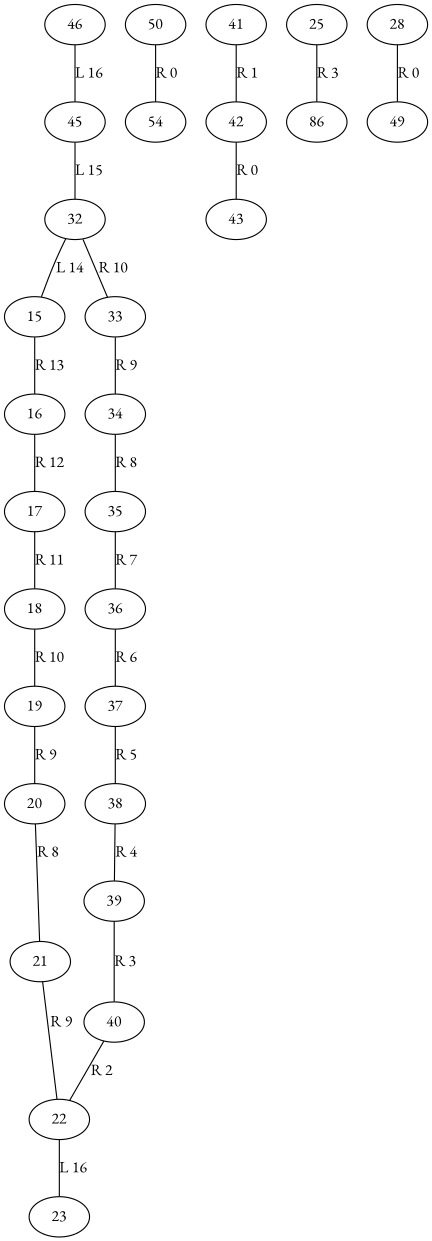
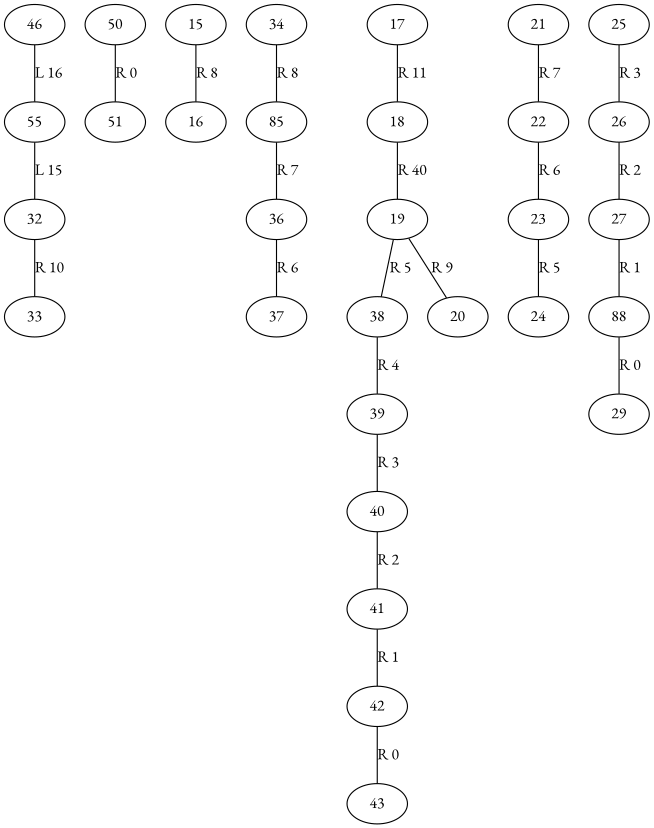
(397, 25) -> (619, 317)
(75, 122) -> (35, 122)
(156, 122) -> (115, 122)
(317, 122) -> (619, 122)
(397, 122) -> (619, 414)
none -> (619, 219)
(53, 267) -> none
none -> (538, 317)
(50, 365) -> (207, 73)
(115, 366) -> none
(35, 463) -> none
(115, 512) -> (277, 122)
(50, 658) -> (413, 171)
(115, 755) -> (387, 268)
(37, 883) -> none
(62, 1022) -> (550, 73)
(87, 1071) -> (377, 560)
(73, 1168) -> (550, 171)
